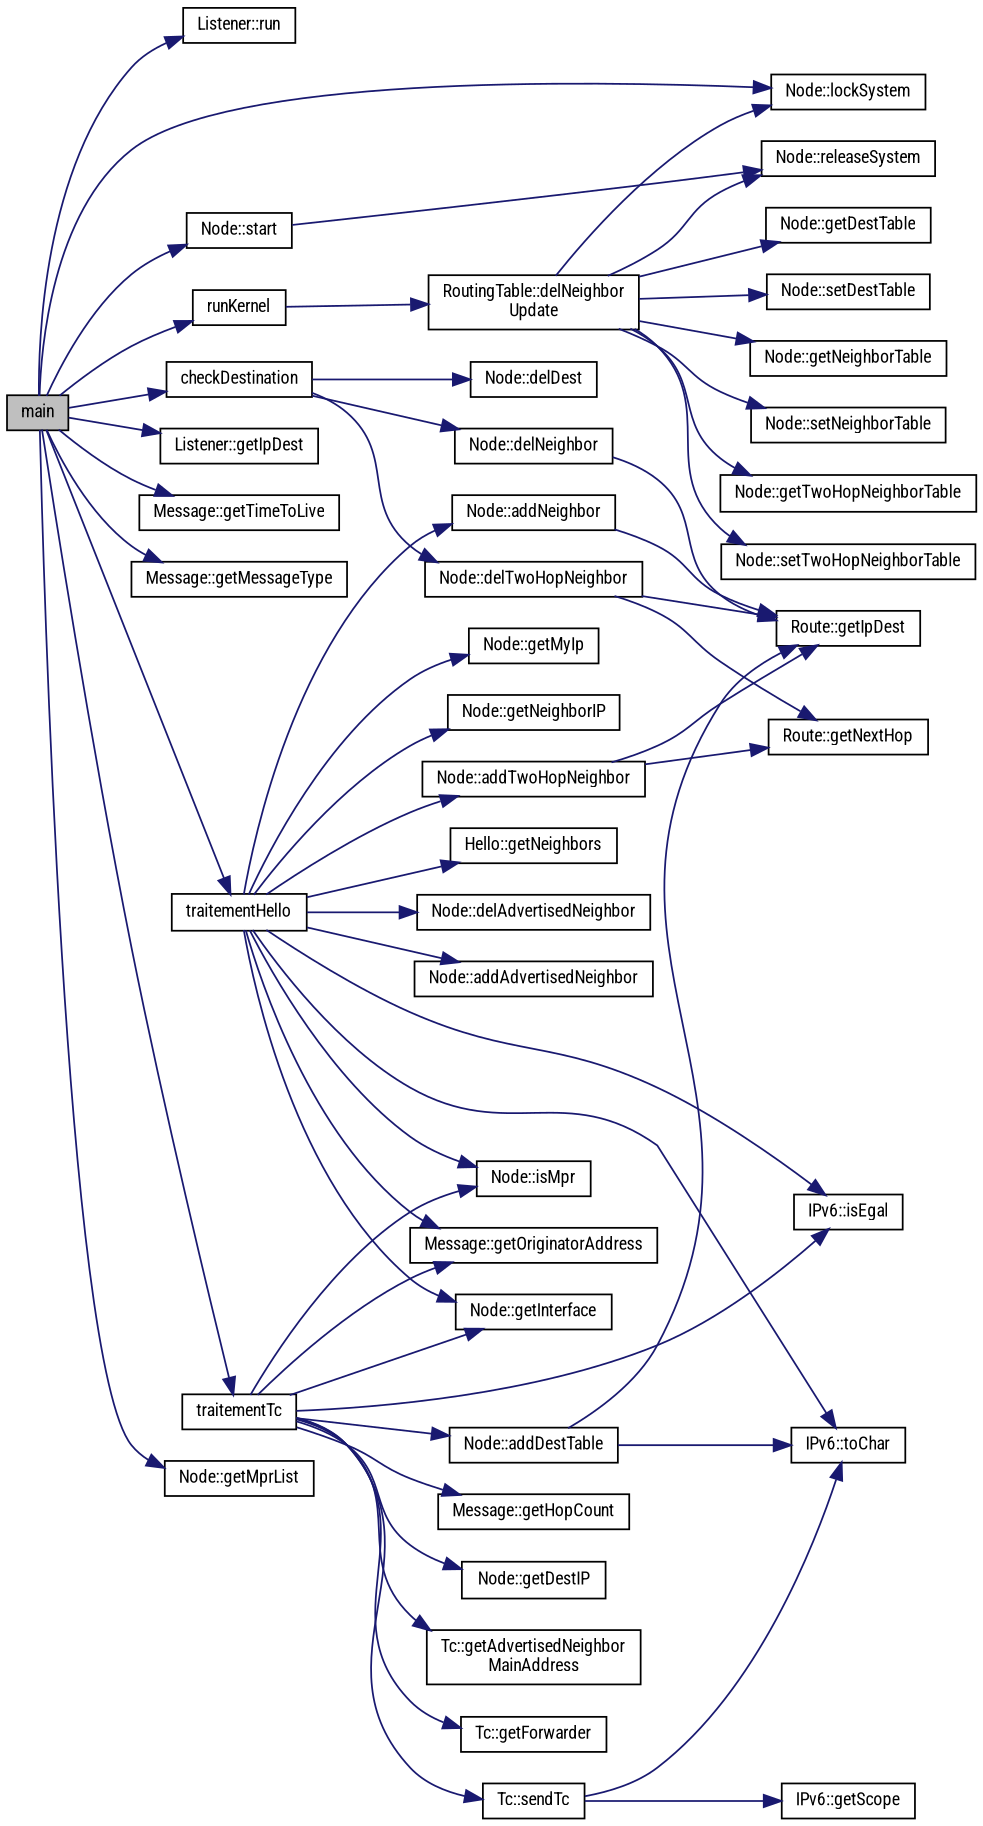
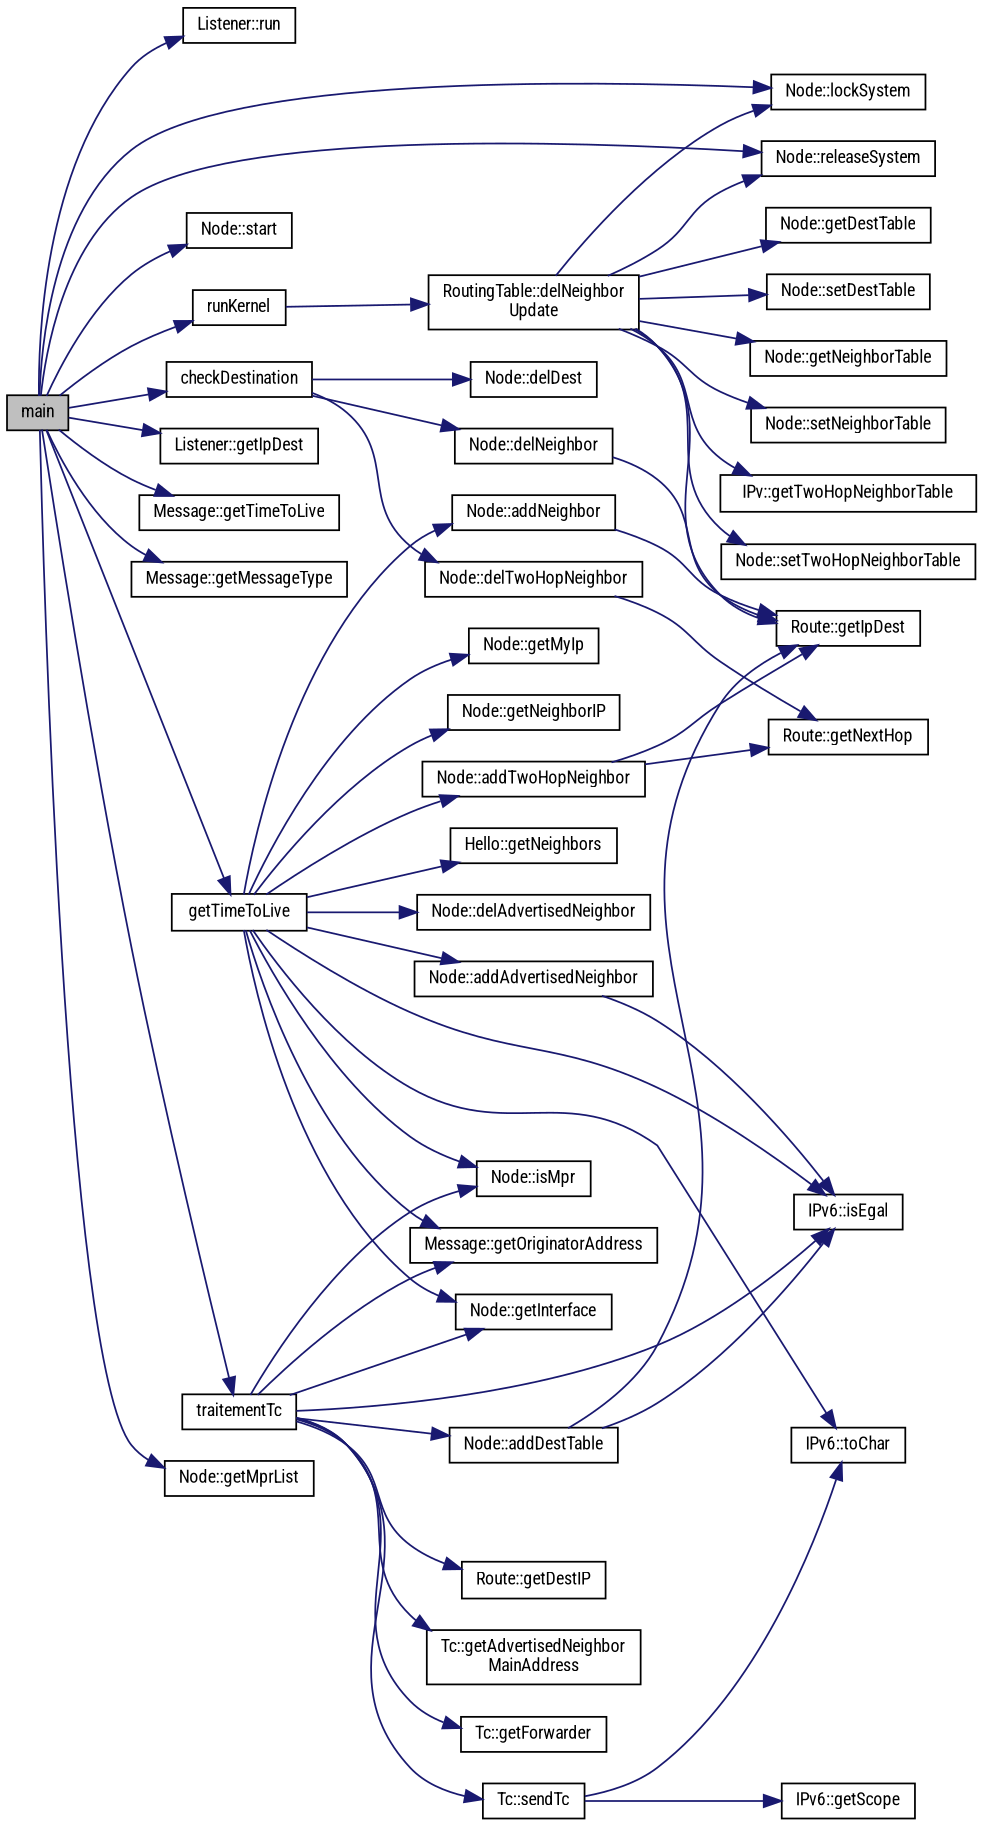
(518, 200) -> (322, 150)
(848, 493) -> (848, 493)
(700, 605) -> (687, 480)
(239, 912) -> (239, 912)
none -> (724, 1073)
(696, 1445) -> (724, 1351)
(534, 1512) -> none
(534, 1580) -> (534, 1580)
